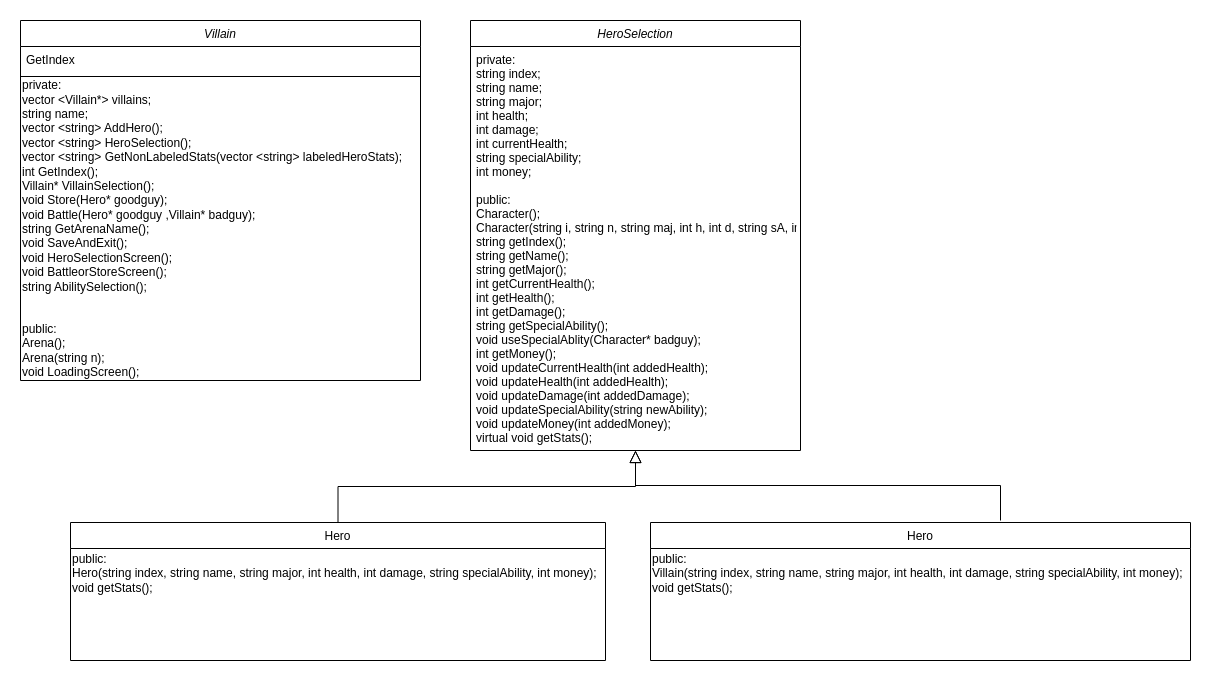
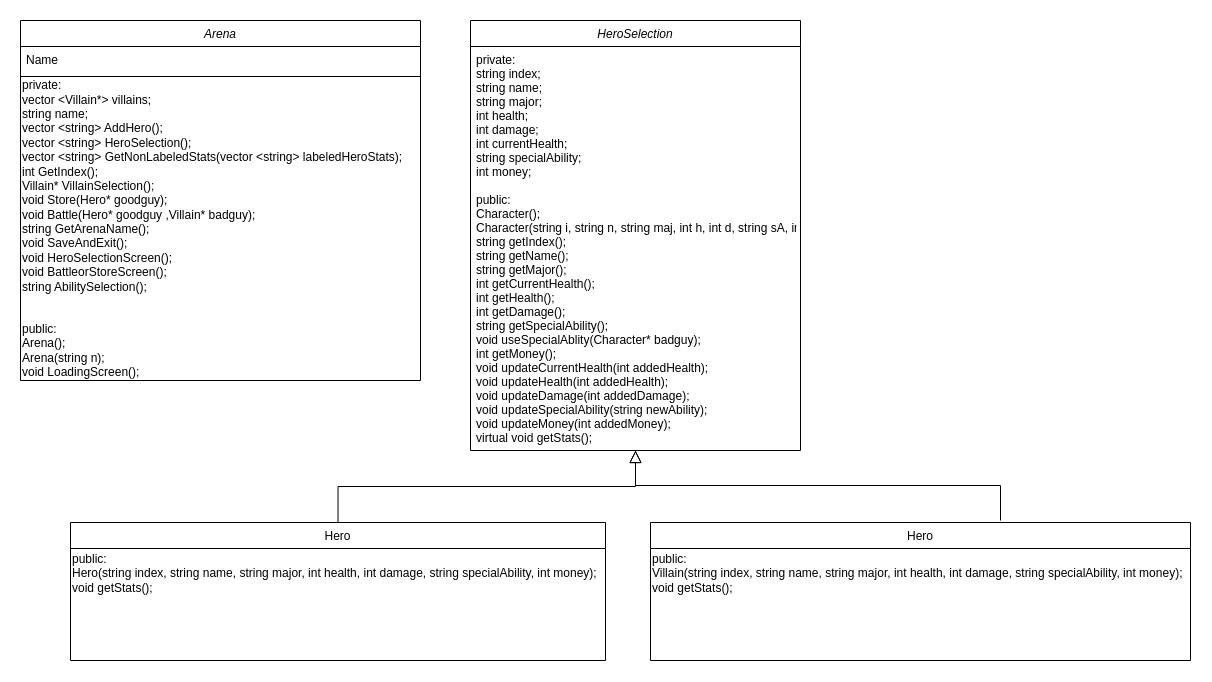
(220, 34) -> (220, 34)
(53, 60) -> (39, 60)
